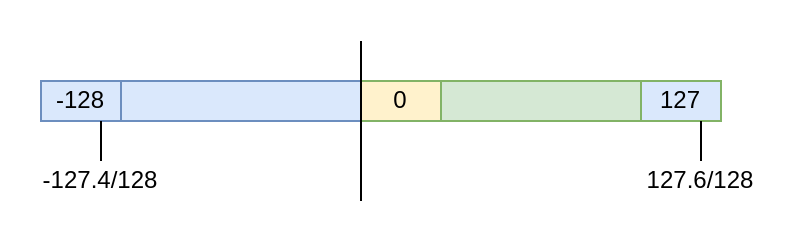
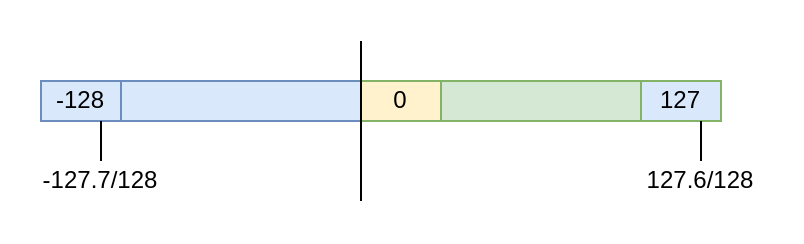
(101, 181) -> (101, 181)
